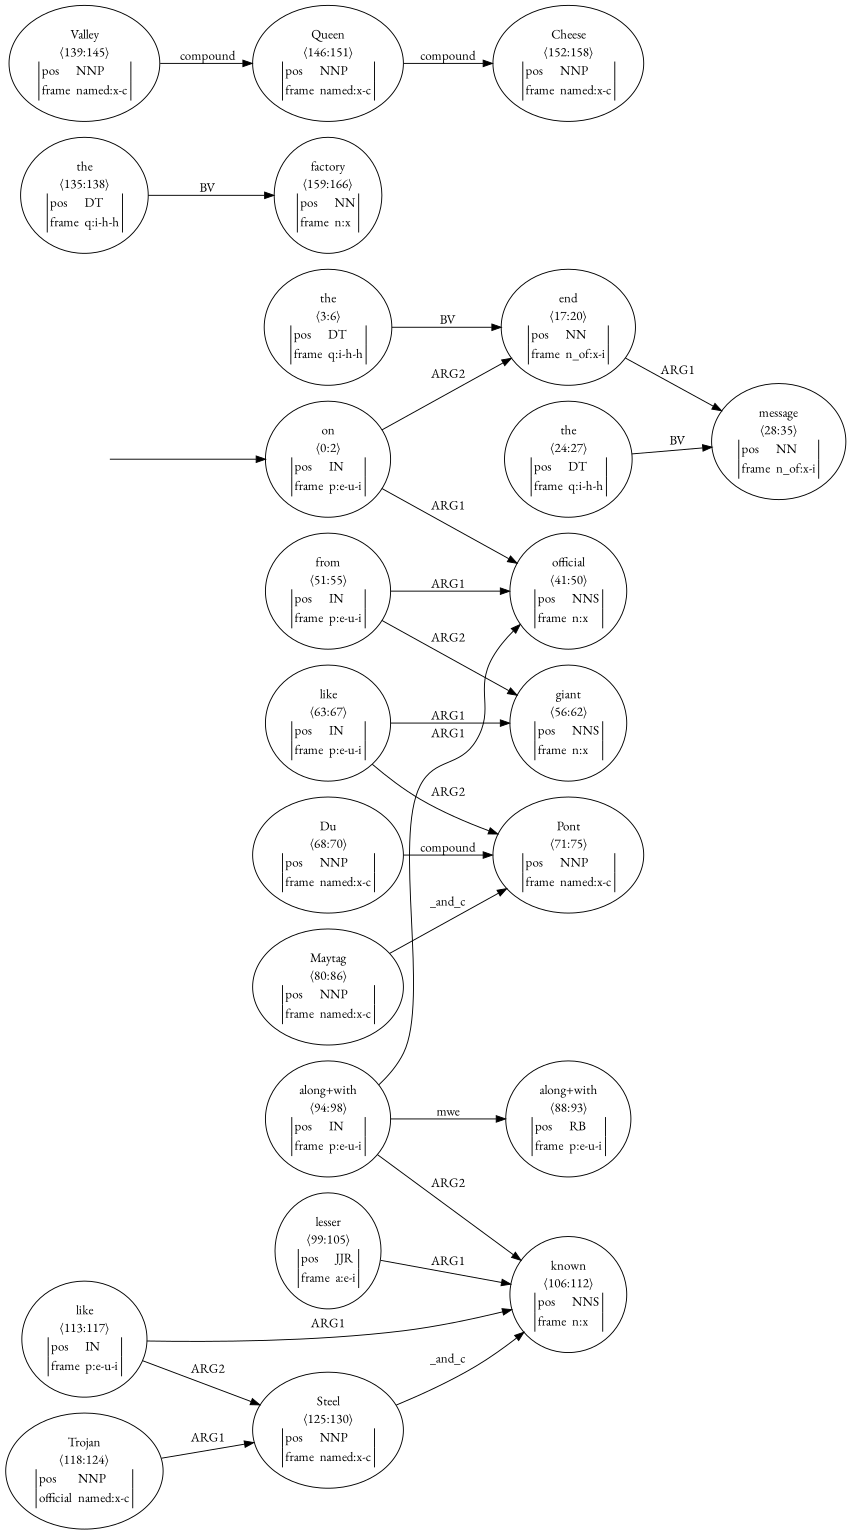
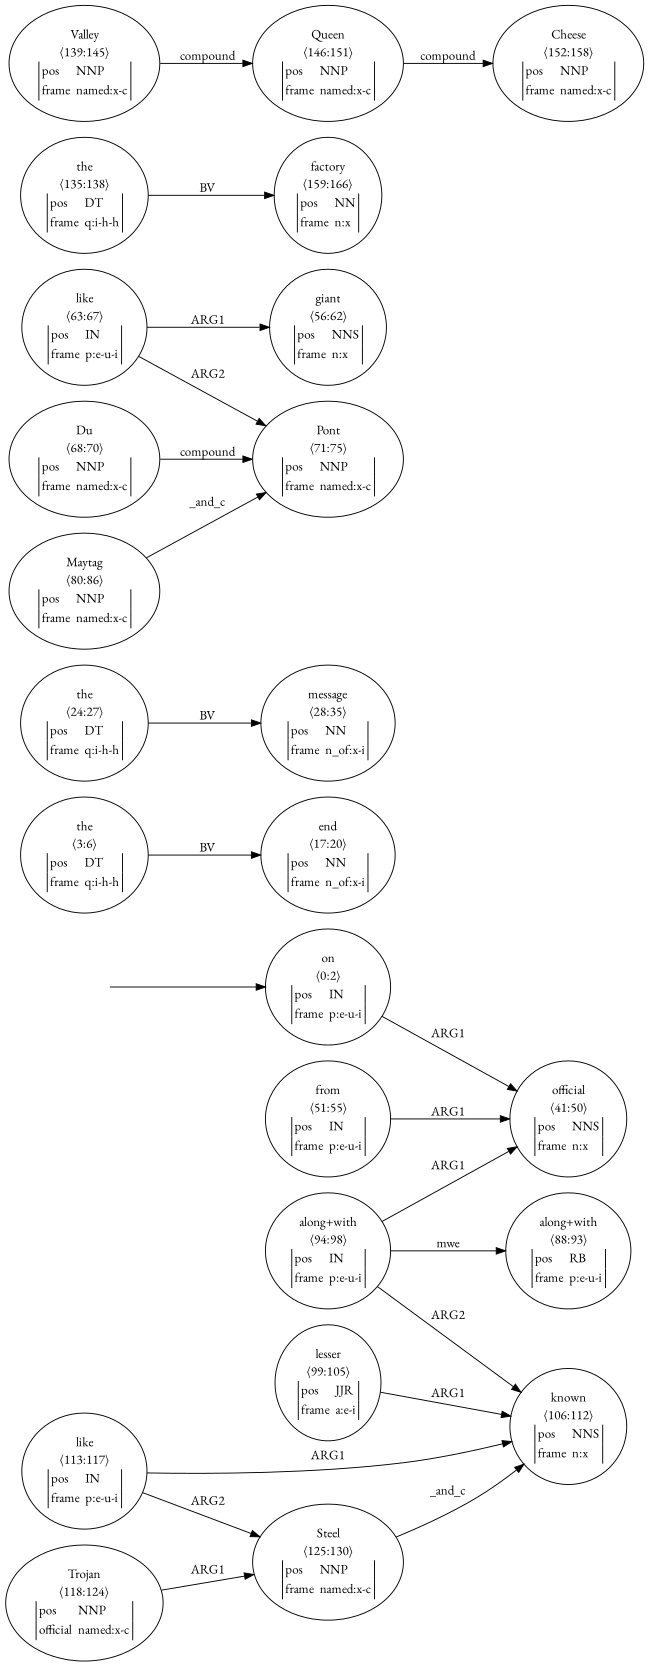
(669, 382) -> none
(442, 396) -> none
(445, 656) -> none
